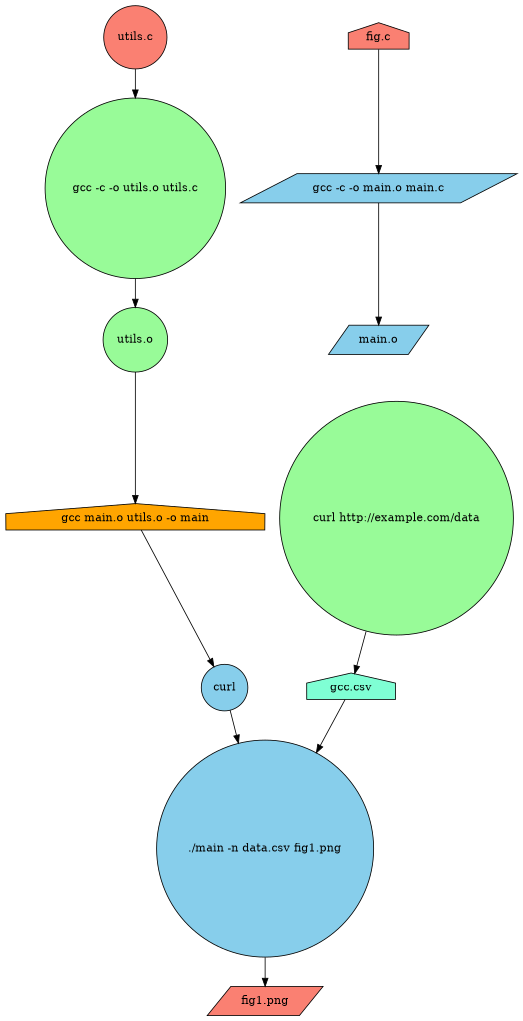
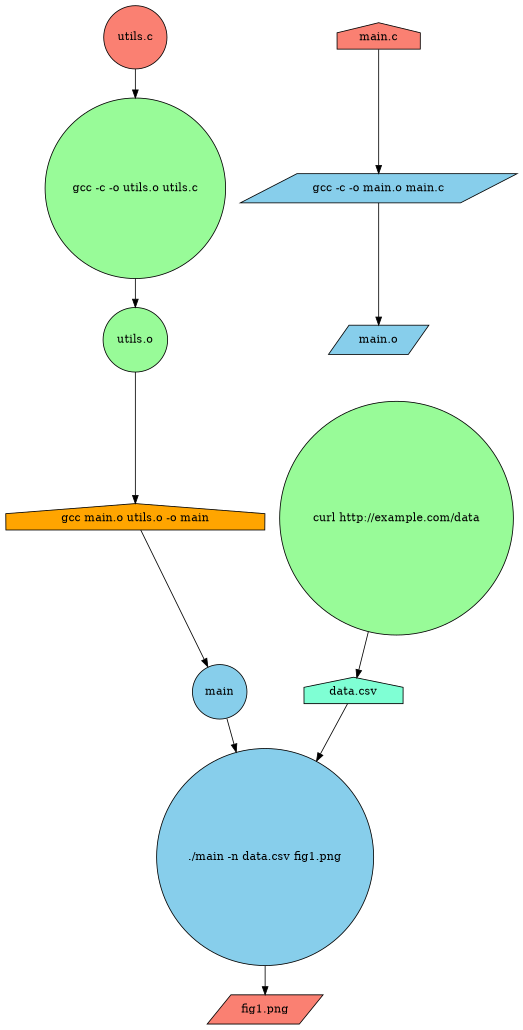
(379, 37) -> (379, 37)
(225, 688) -> (220, 692)
(351, 688) -> (354, 692)
